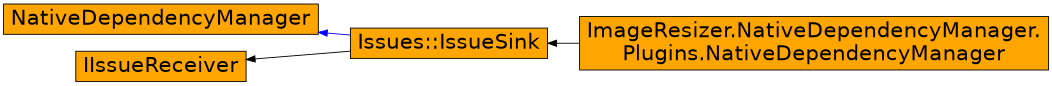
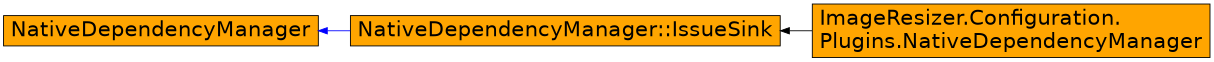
(449, 43) -> (565, 31)
(814, 43) -> (1011, 31)
(161, 66) -> none
